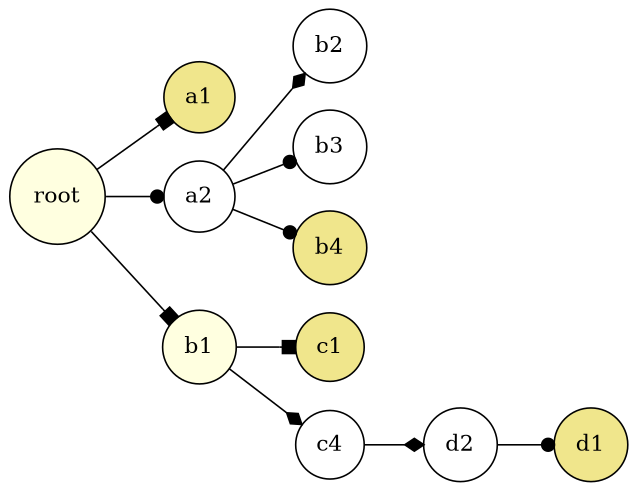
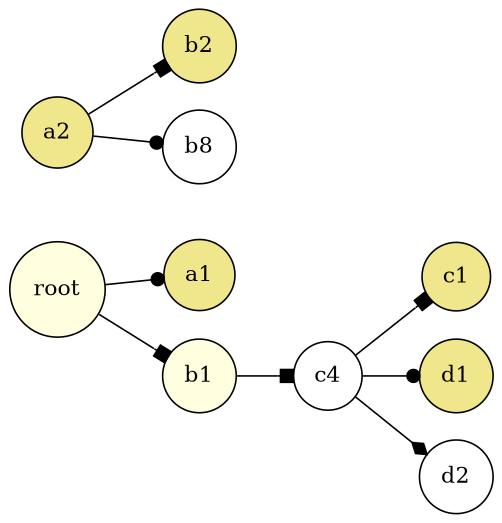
(330, 46) -> (199, 46)
(258, 130) -> (121, 94)
(330, 147) -> (199, 147)
(127, 148) -> (128, 282)
(128, 197) -> none
(199, 197) -> (57, 133)
(330, 248) -> none
(258, 347) -> (385, 332)
(258, 391) -> (257, 376)
(520, 445) -> (385, 376)
